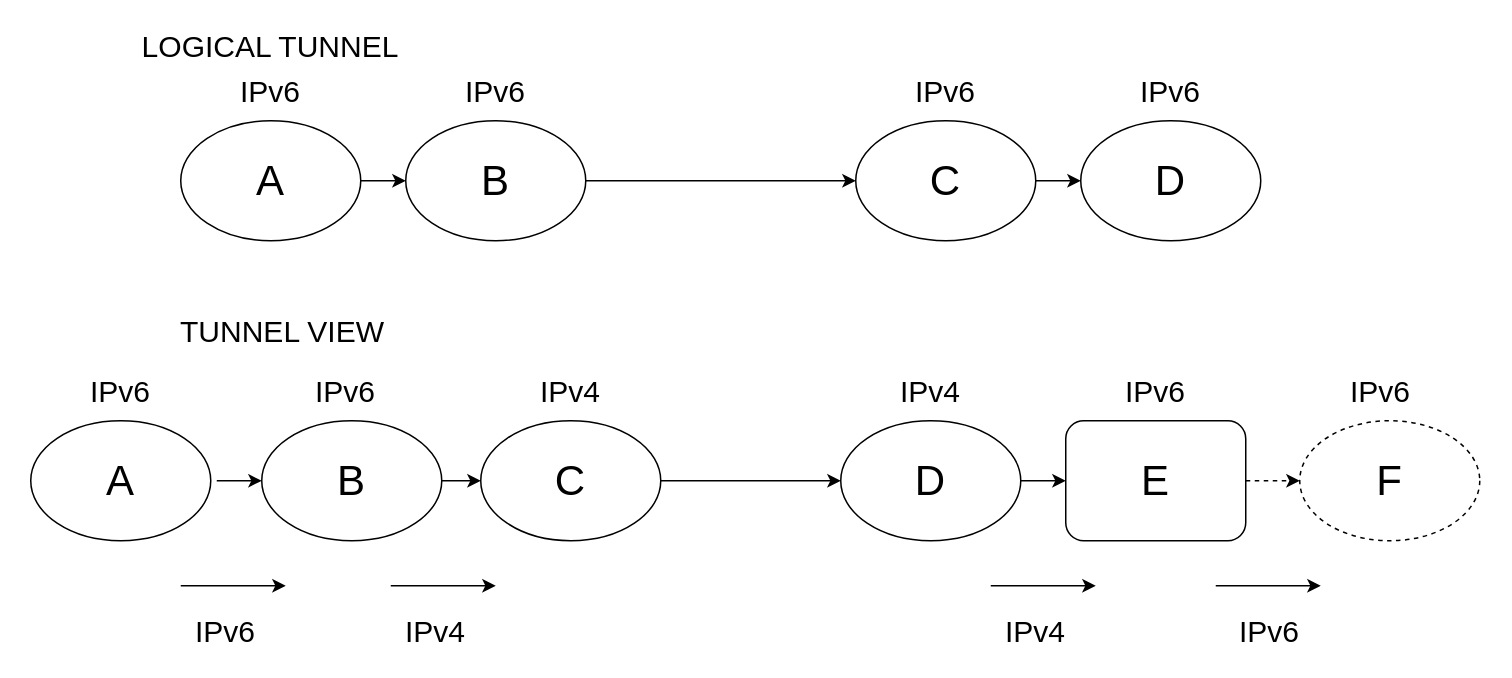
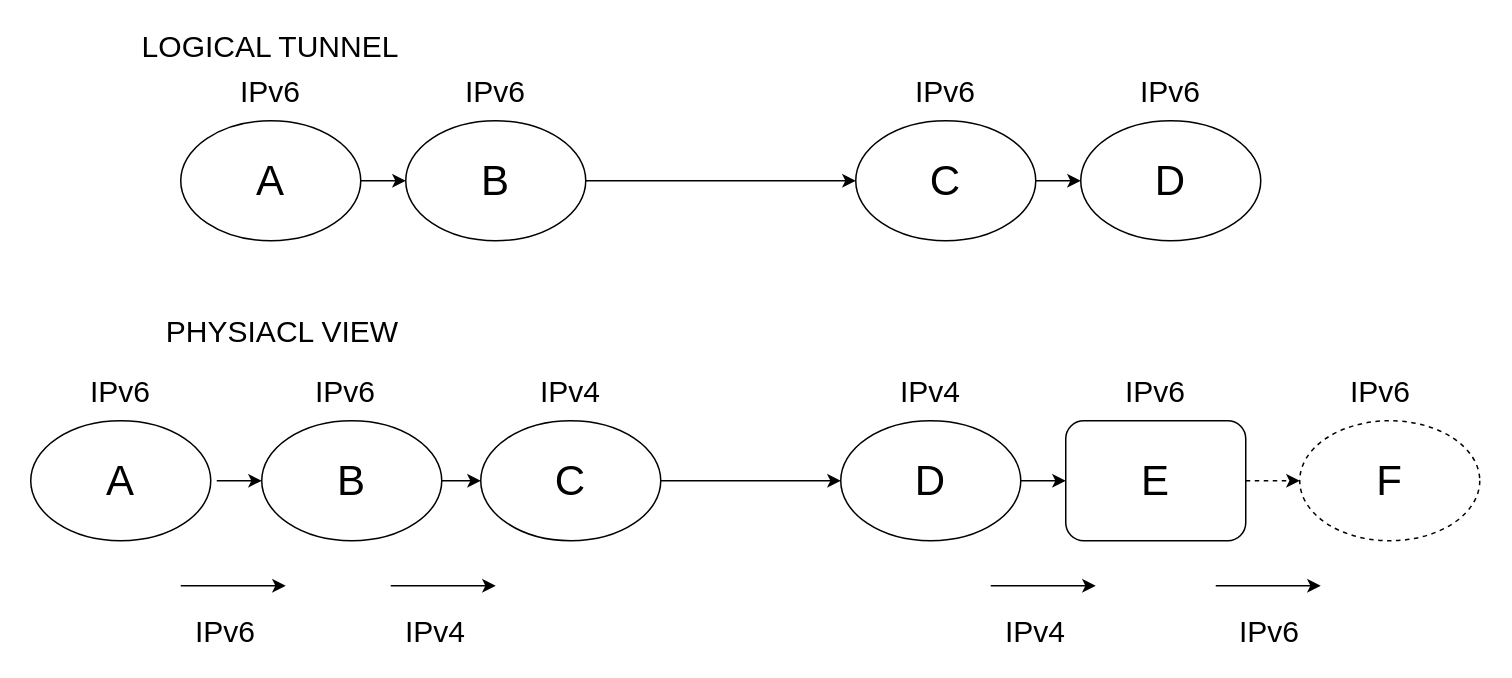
(283, 331) -> (283, 331)
